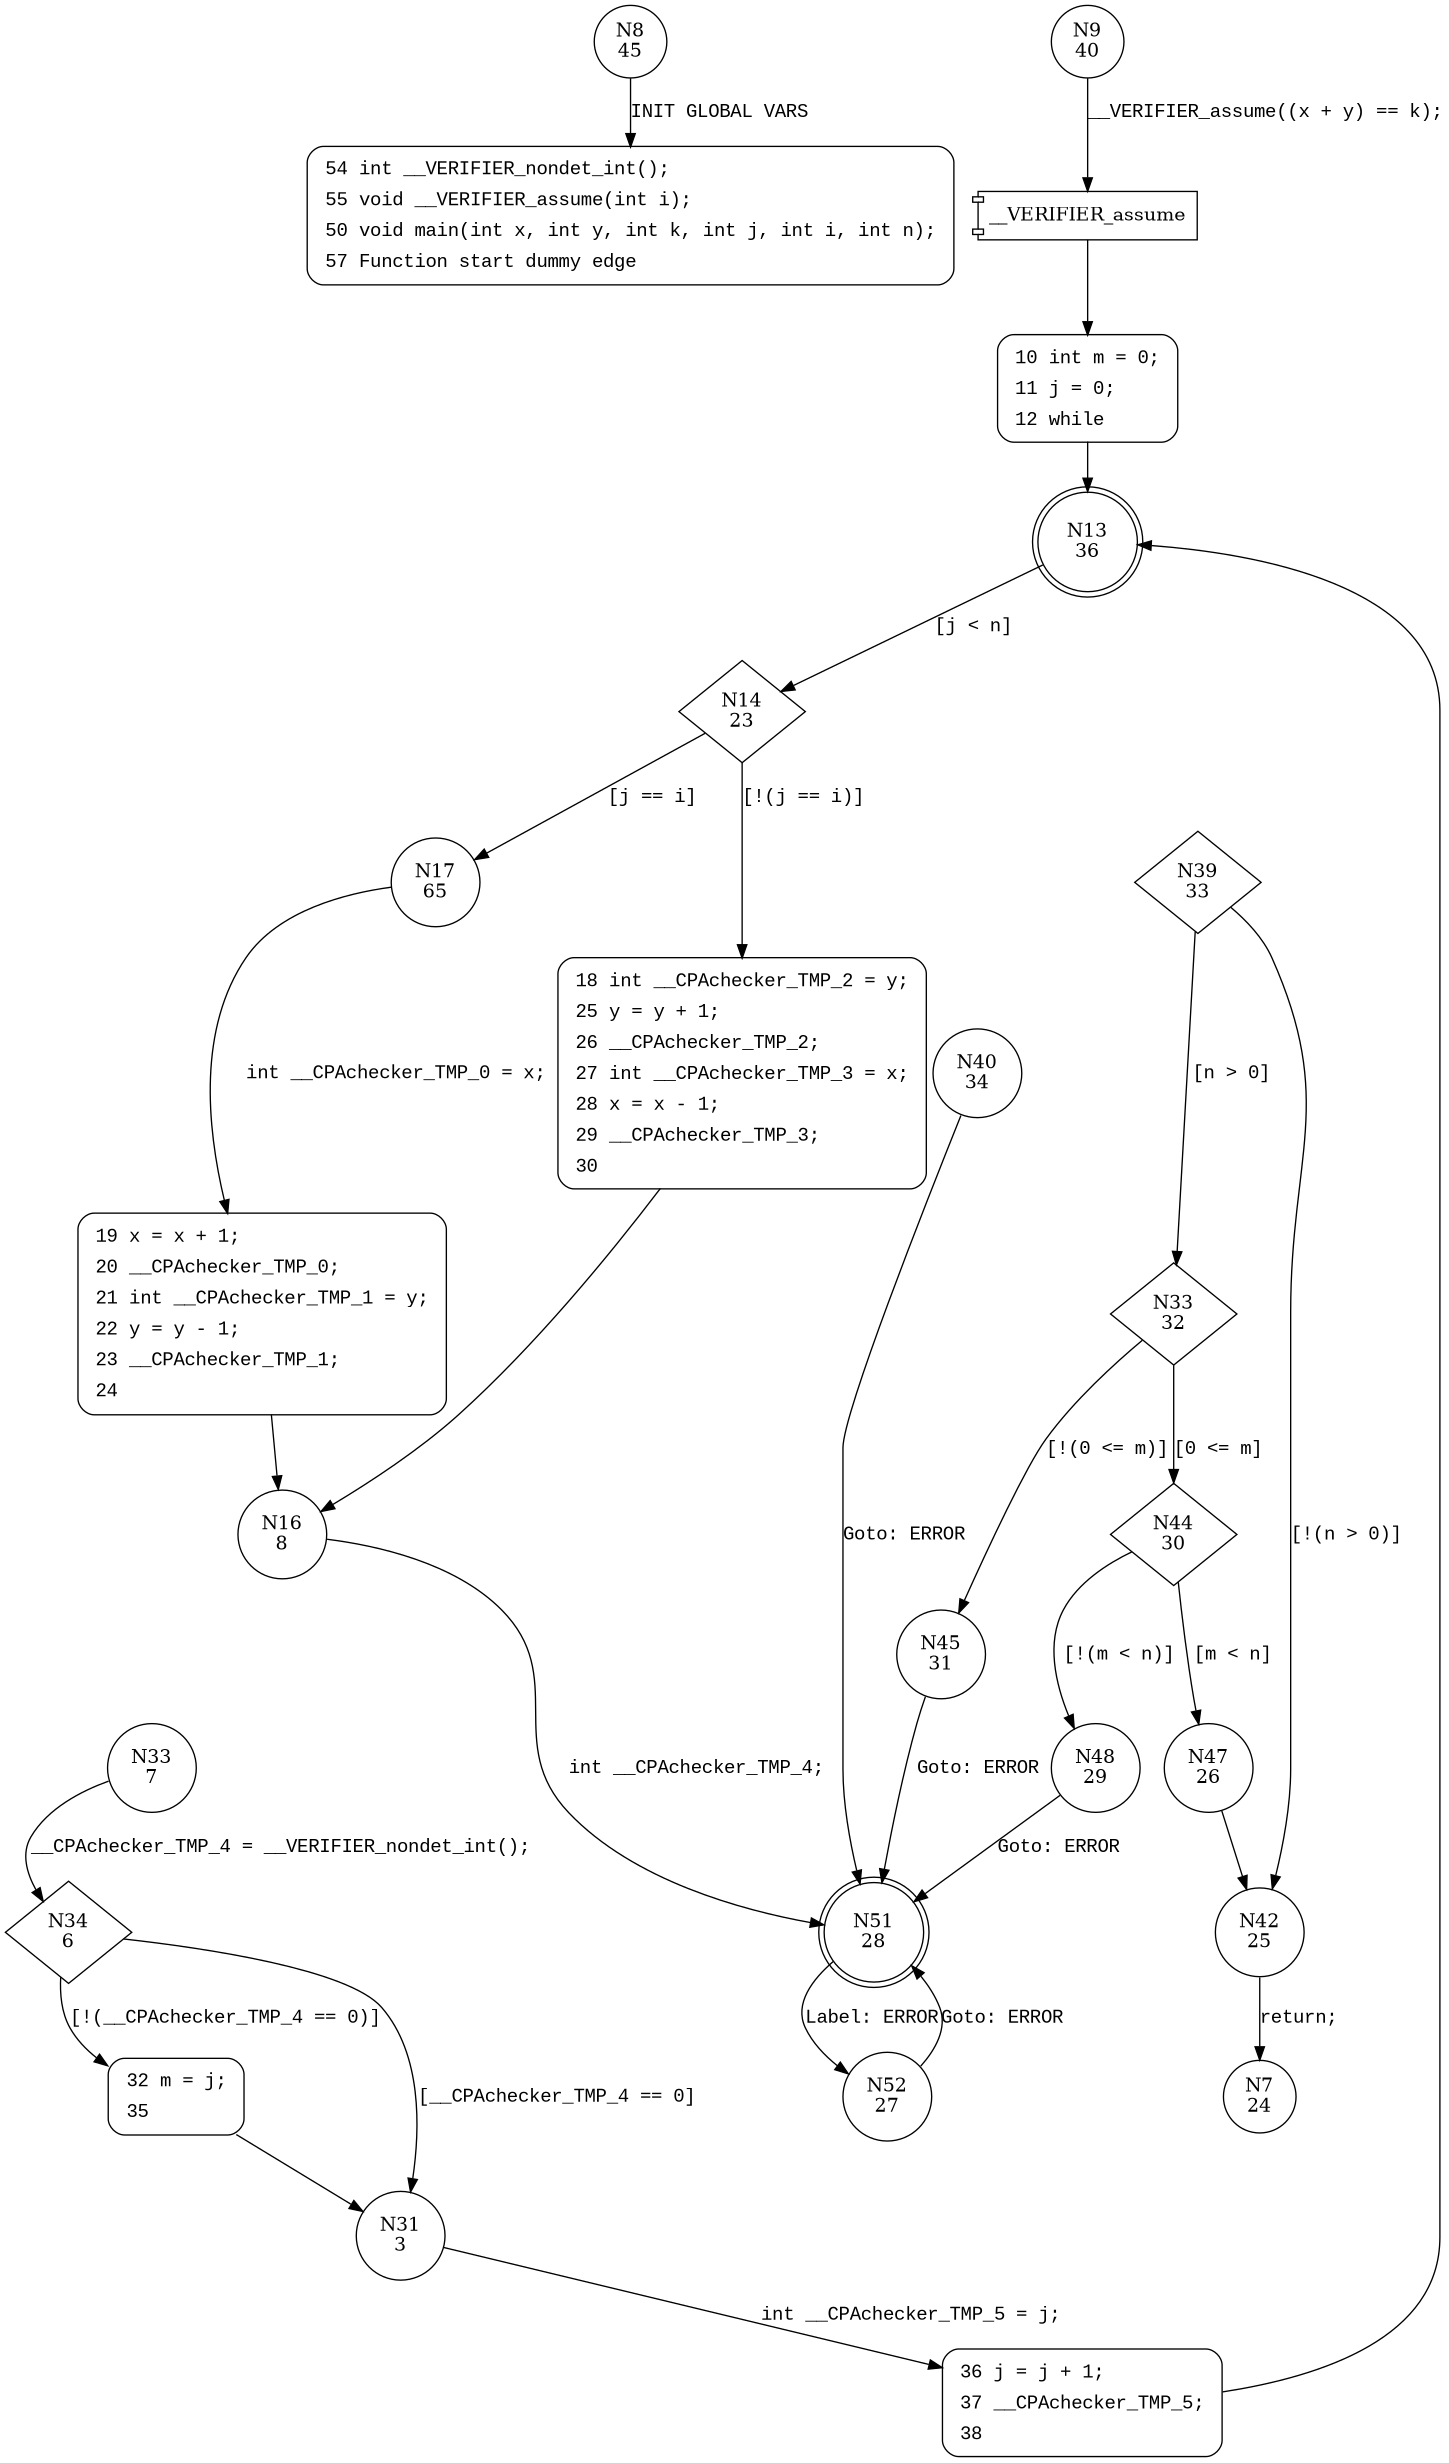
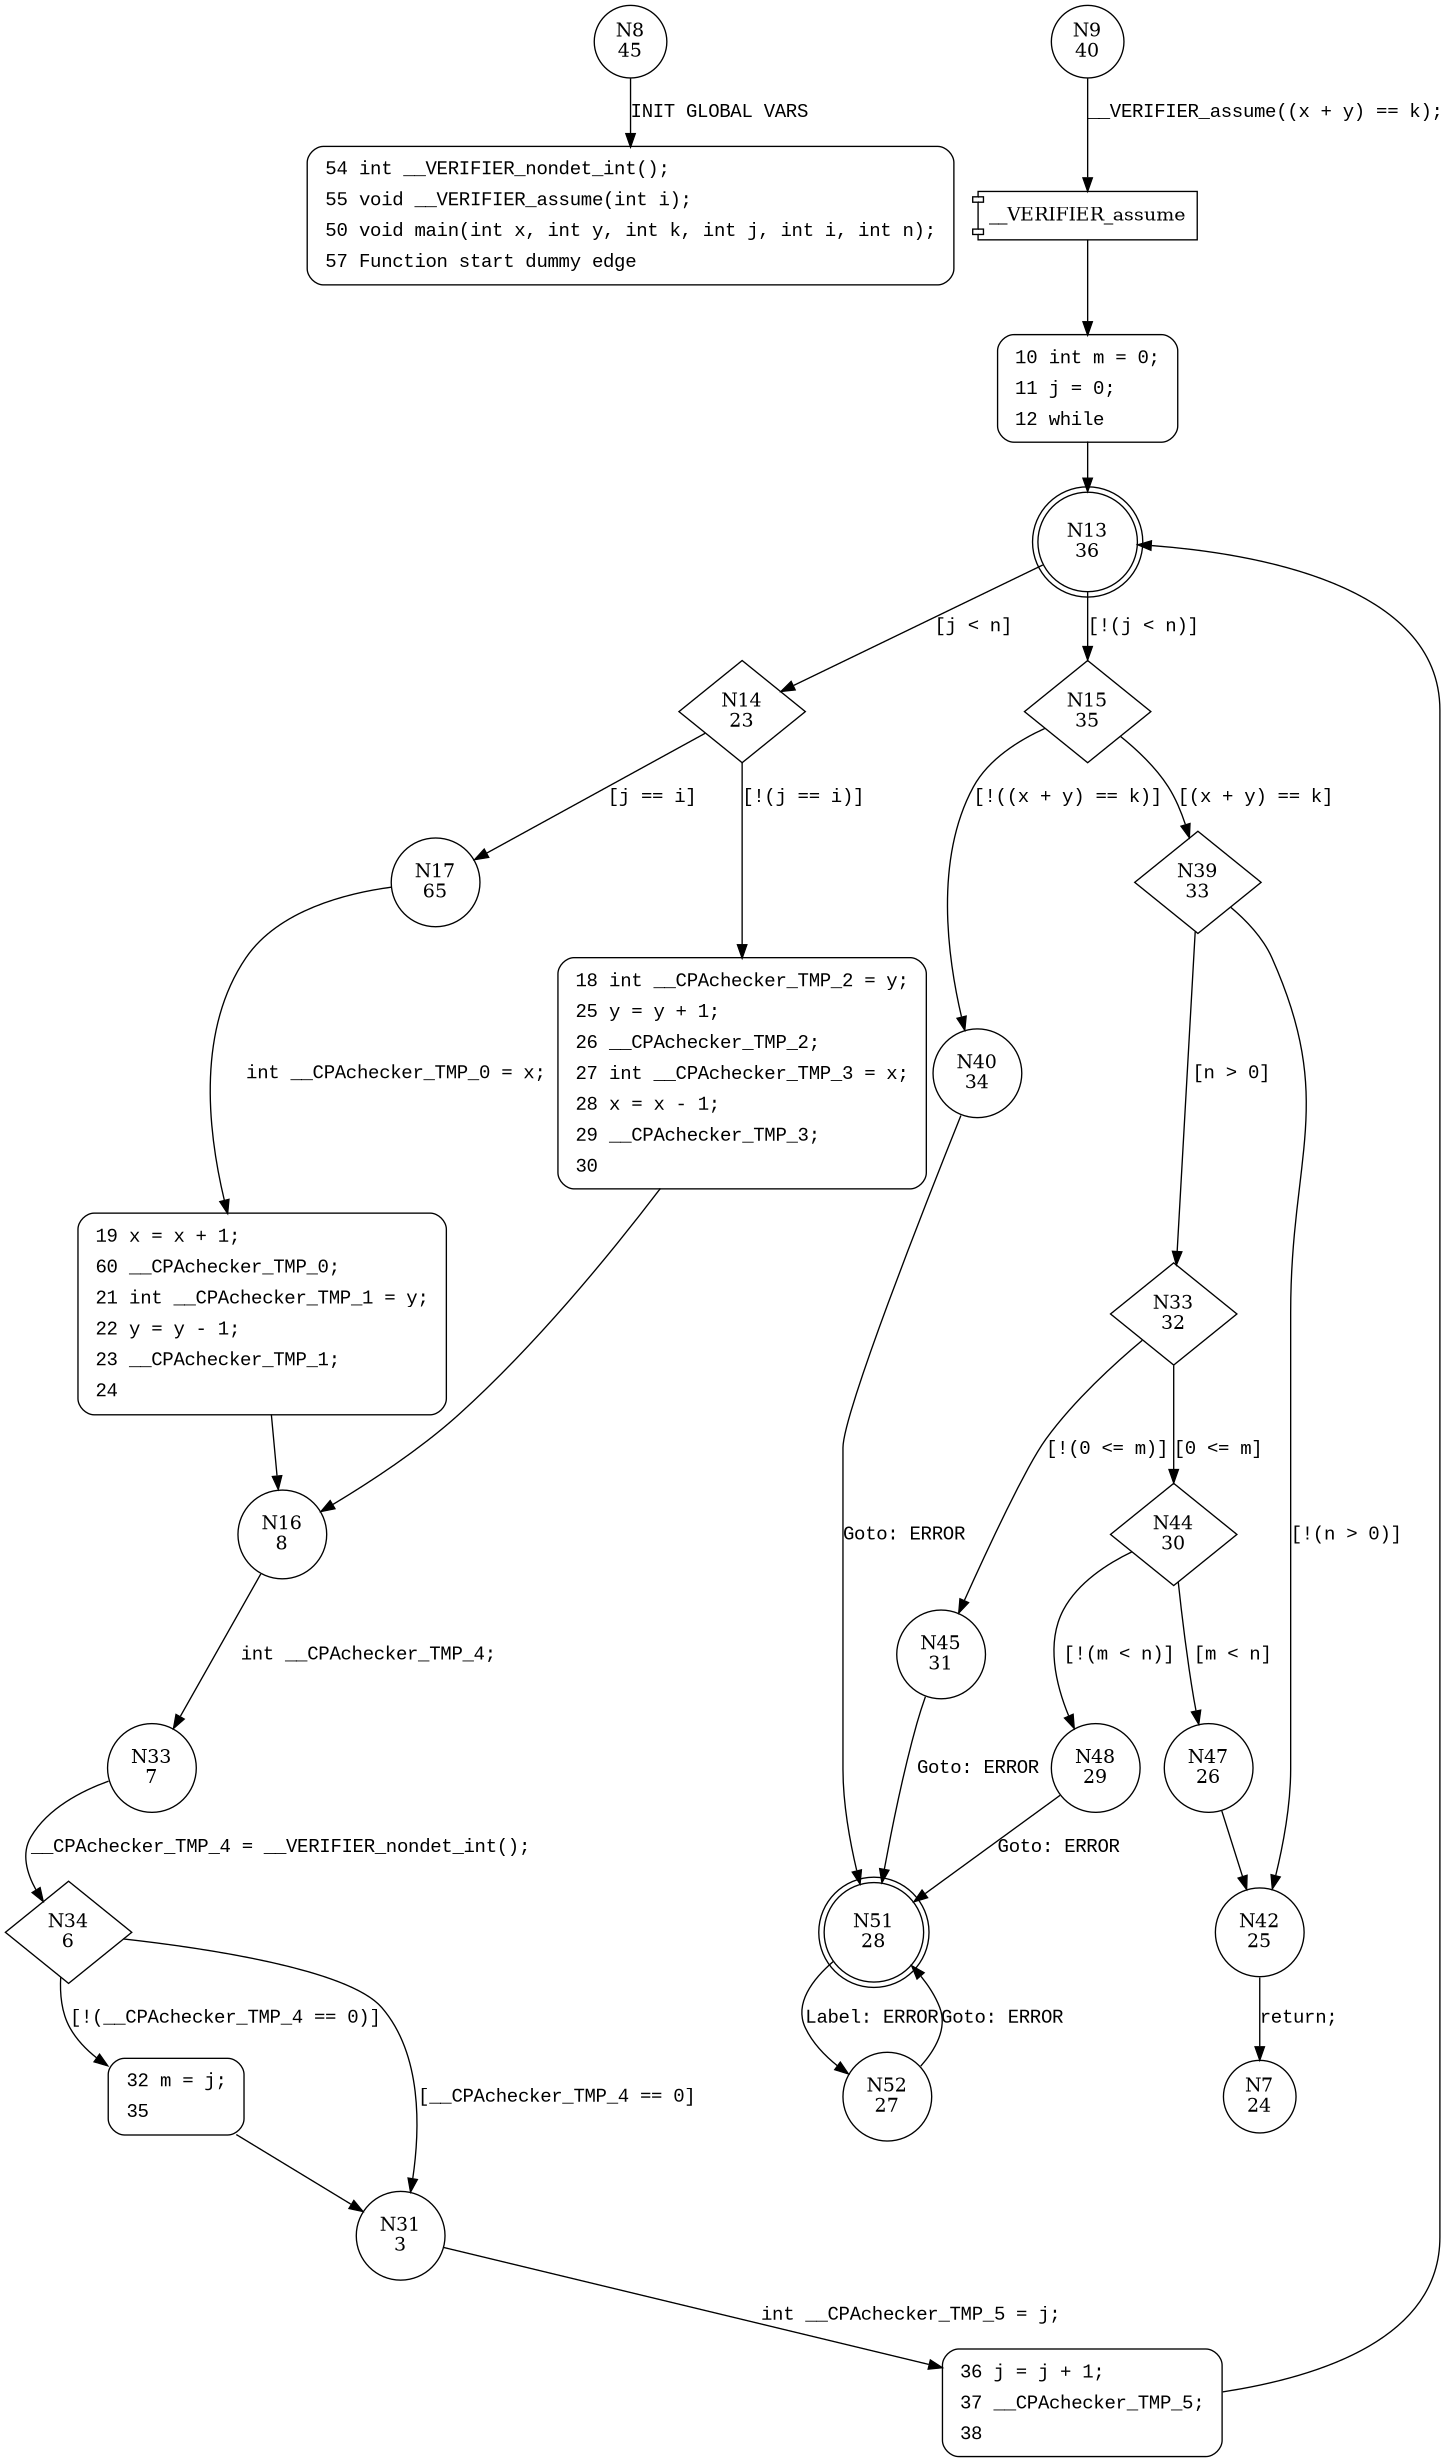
none -> (1088, 712)
(107, 1267) -> (107, 1267)
(538, 1750) -> (221, 1645)
